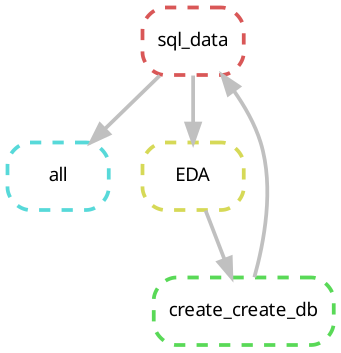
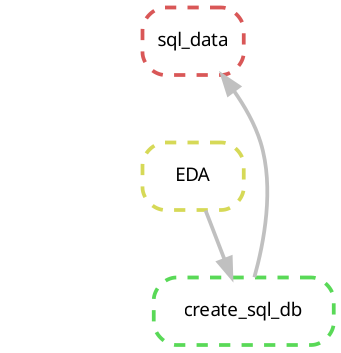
(193, 100) -> none
(58, 176) -> none
(244, 311) -> (244, 311)
